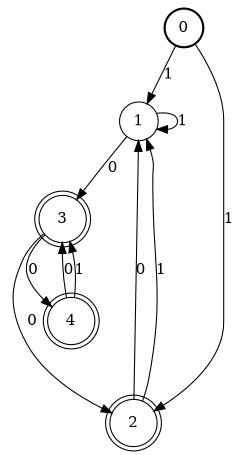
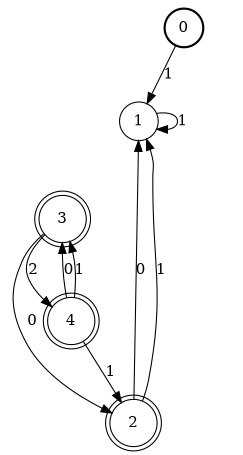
(105, 164) -> none
(224, 233) -> (100, 368)
(34, 270) -> (34, 270)
